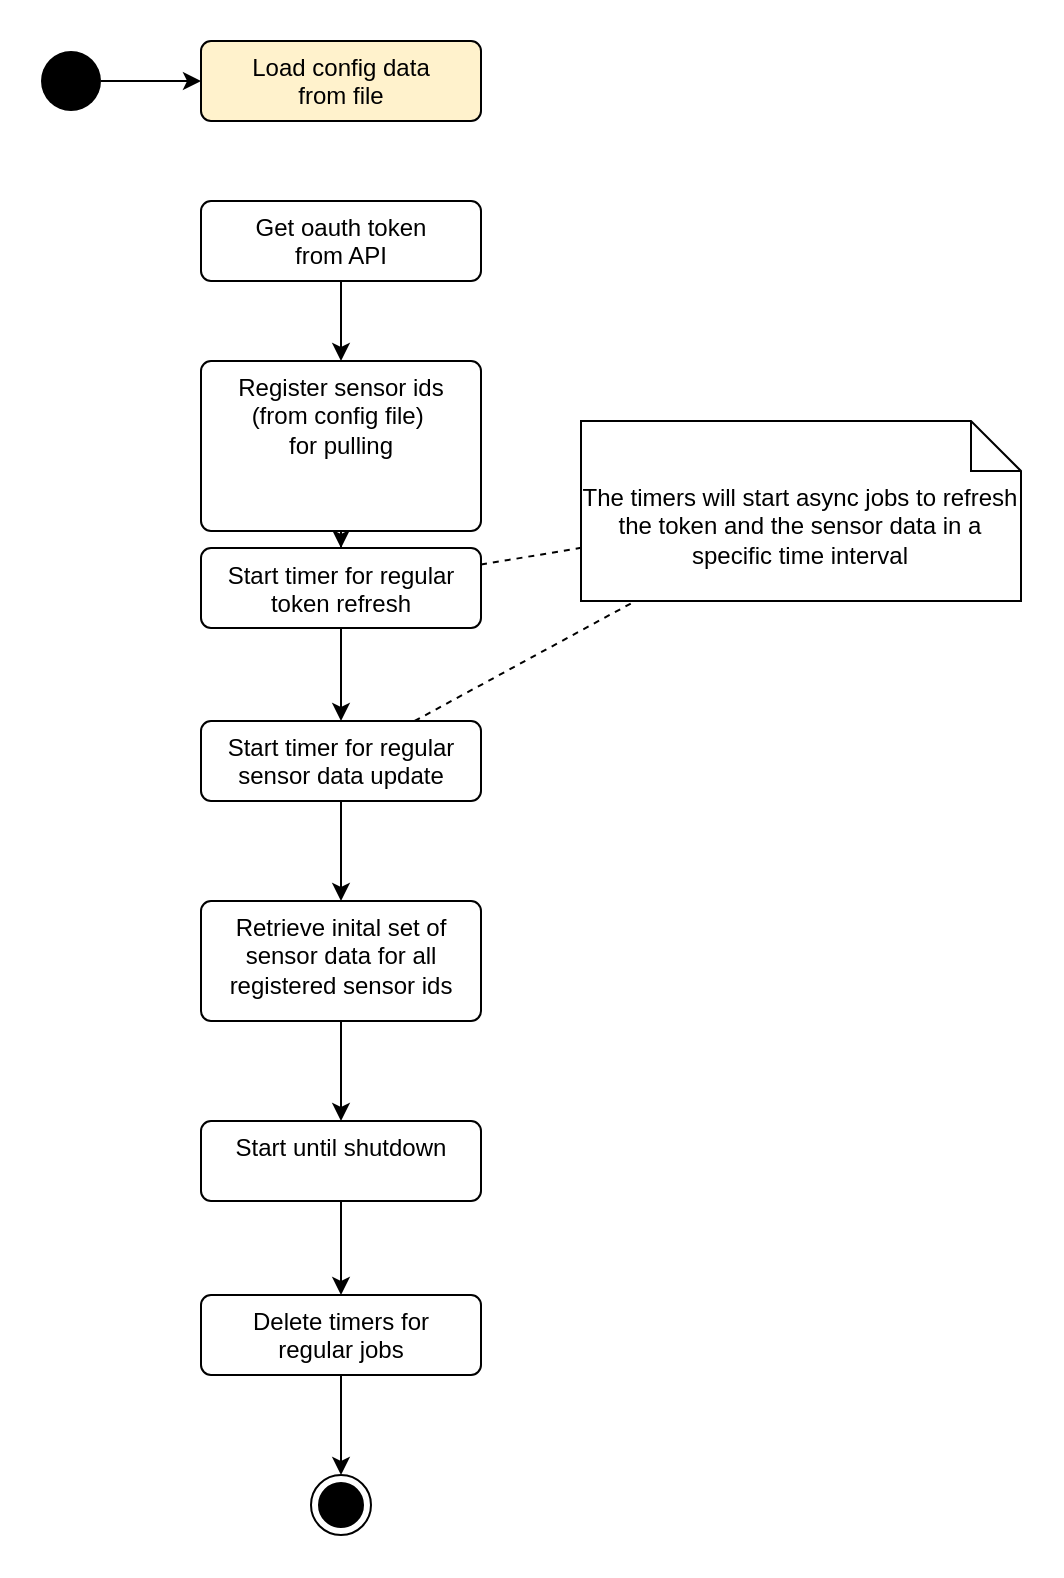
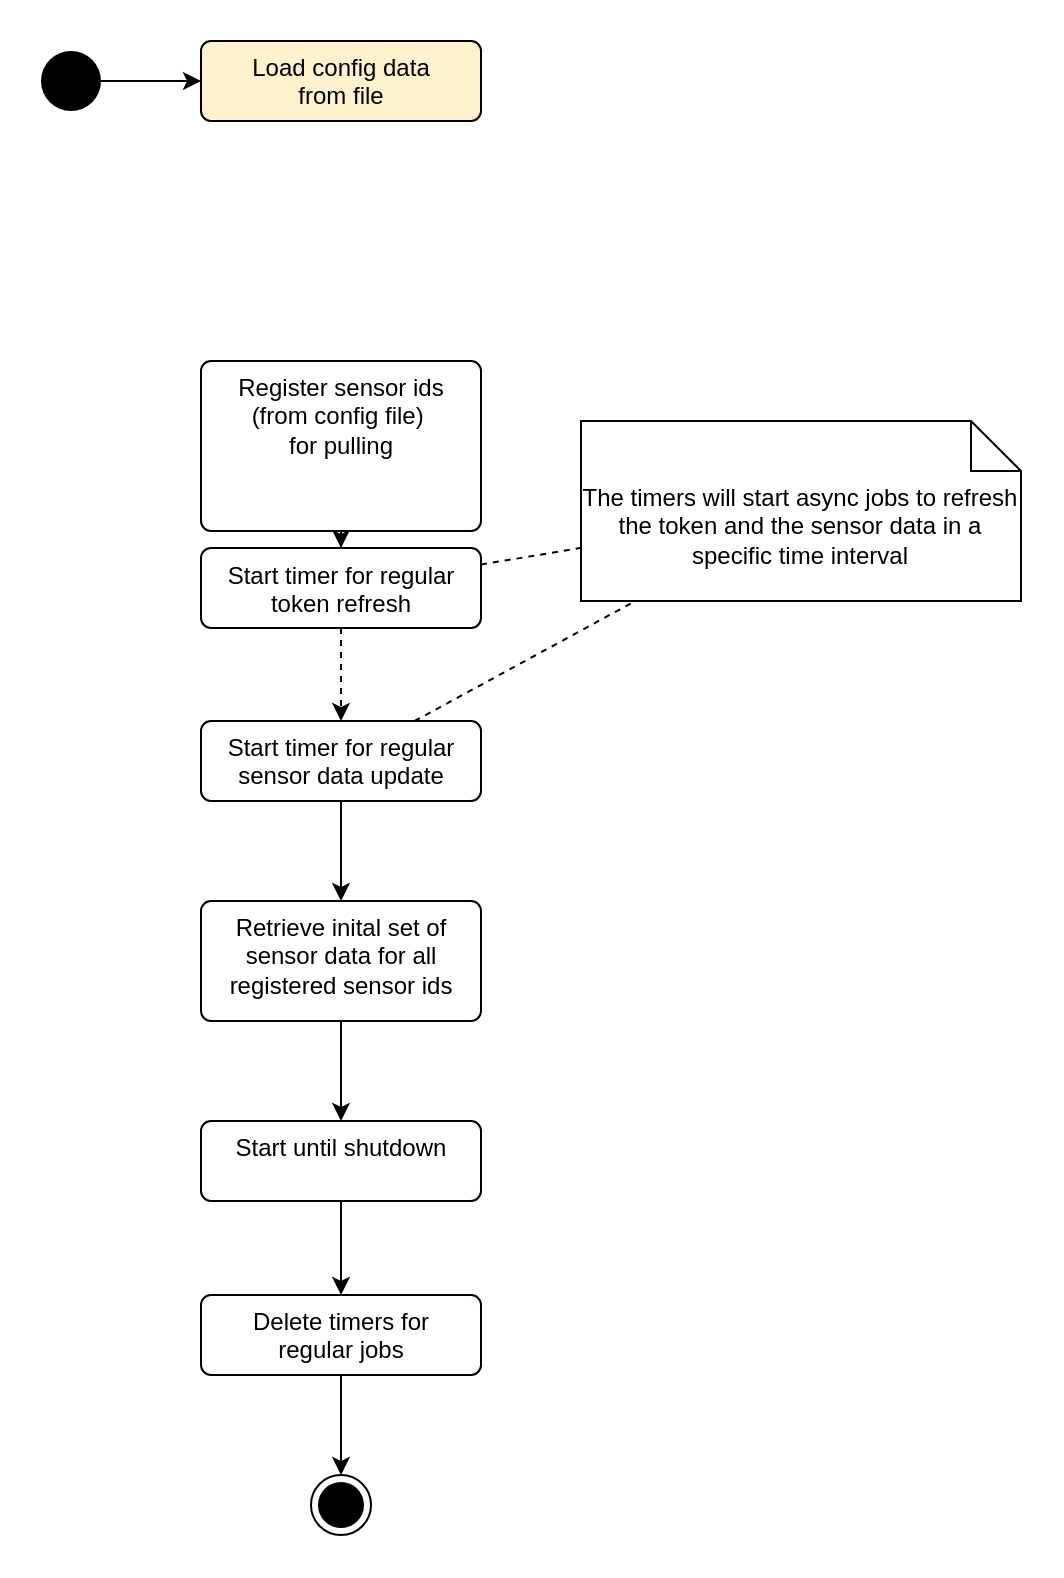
(341, 241) -> none
(341, 314) -> none
(341, 670) -> (341, 670)
